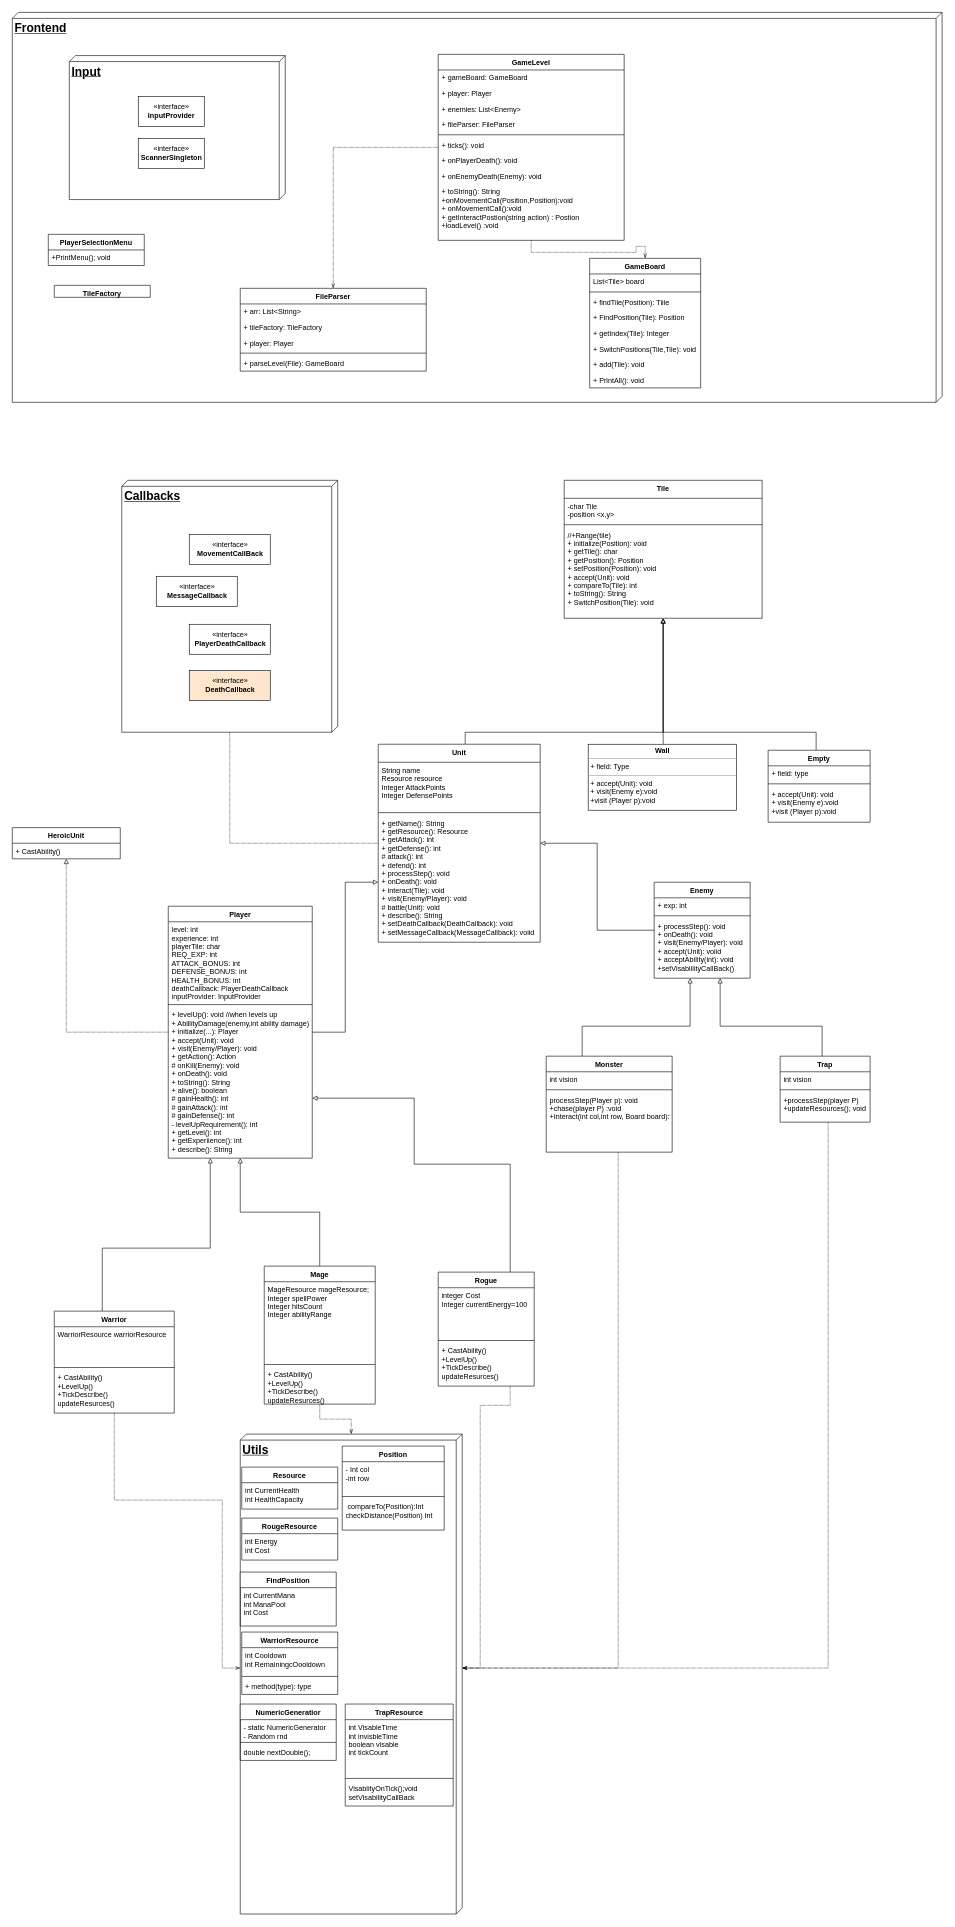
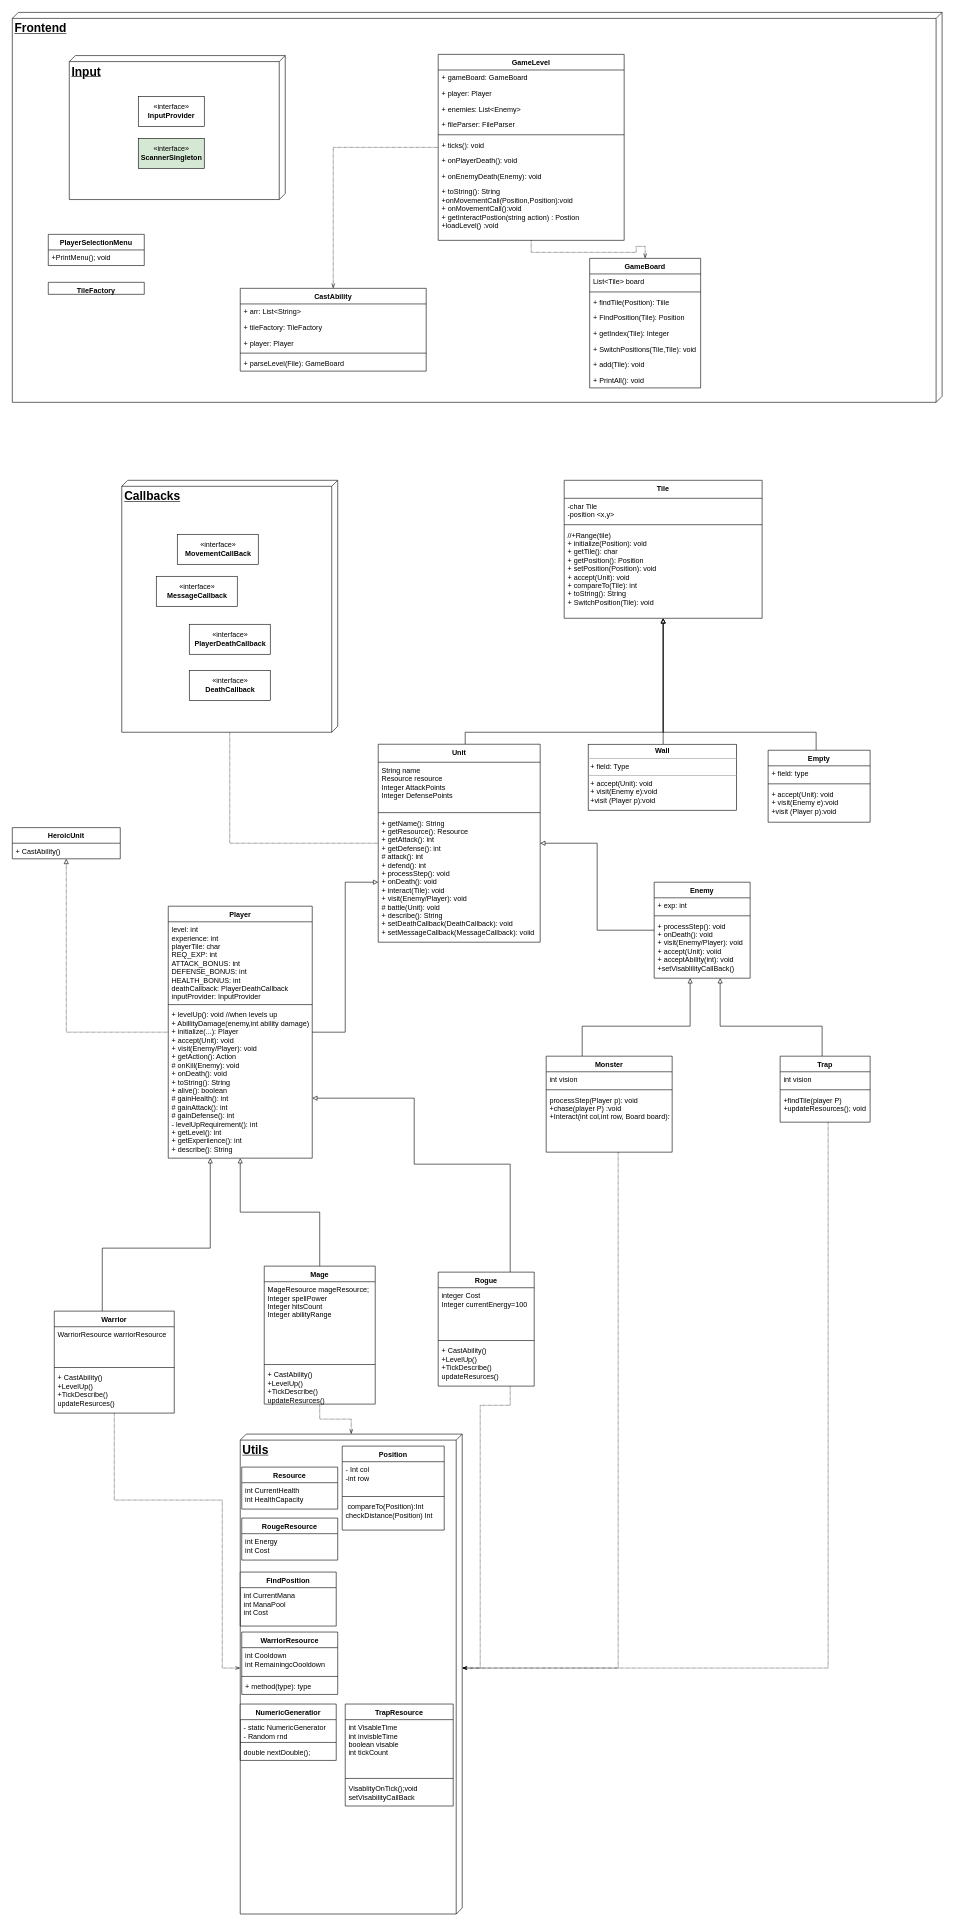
(171, 153) -> (171, 153)
(102, 291) -> (96, 288)
(333, 296) -> (333, 296)
(230, 549) -> (218, 549)
(230, 686) -> (230, 686)
(826, 1100) -> (817, 1100)
